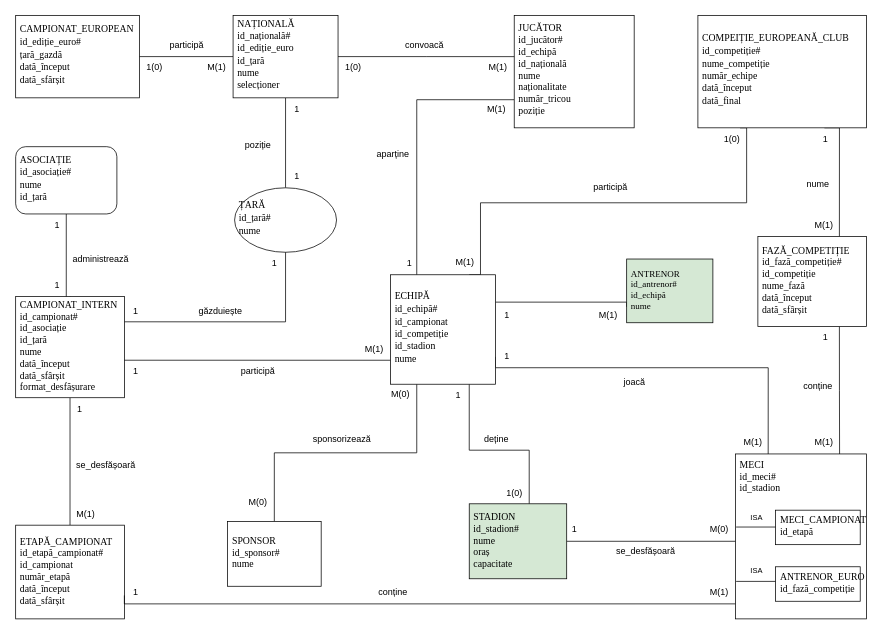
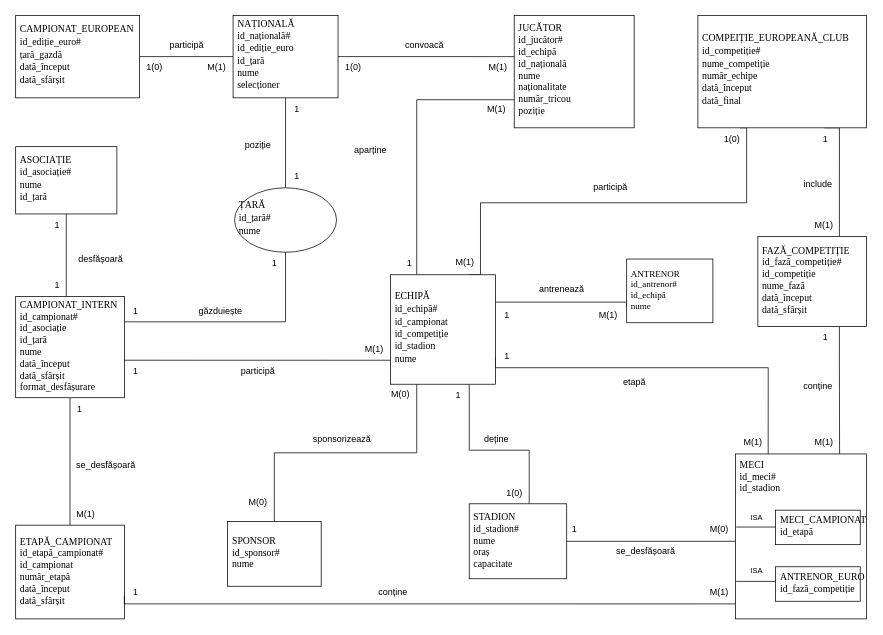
(392, 154) -> (370, 150)
(66, 180) -> (66, 180)
(818, 184) -> (818, 184)
(101, 259) -> (101, 259)
none -> (561, 289)
(670, 291) -> (670, 291)
(635, 383) -> (635, 383)
(518, 542) -> (518, 542)
